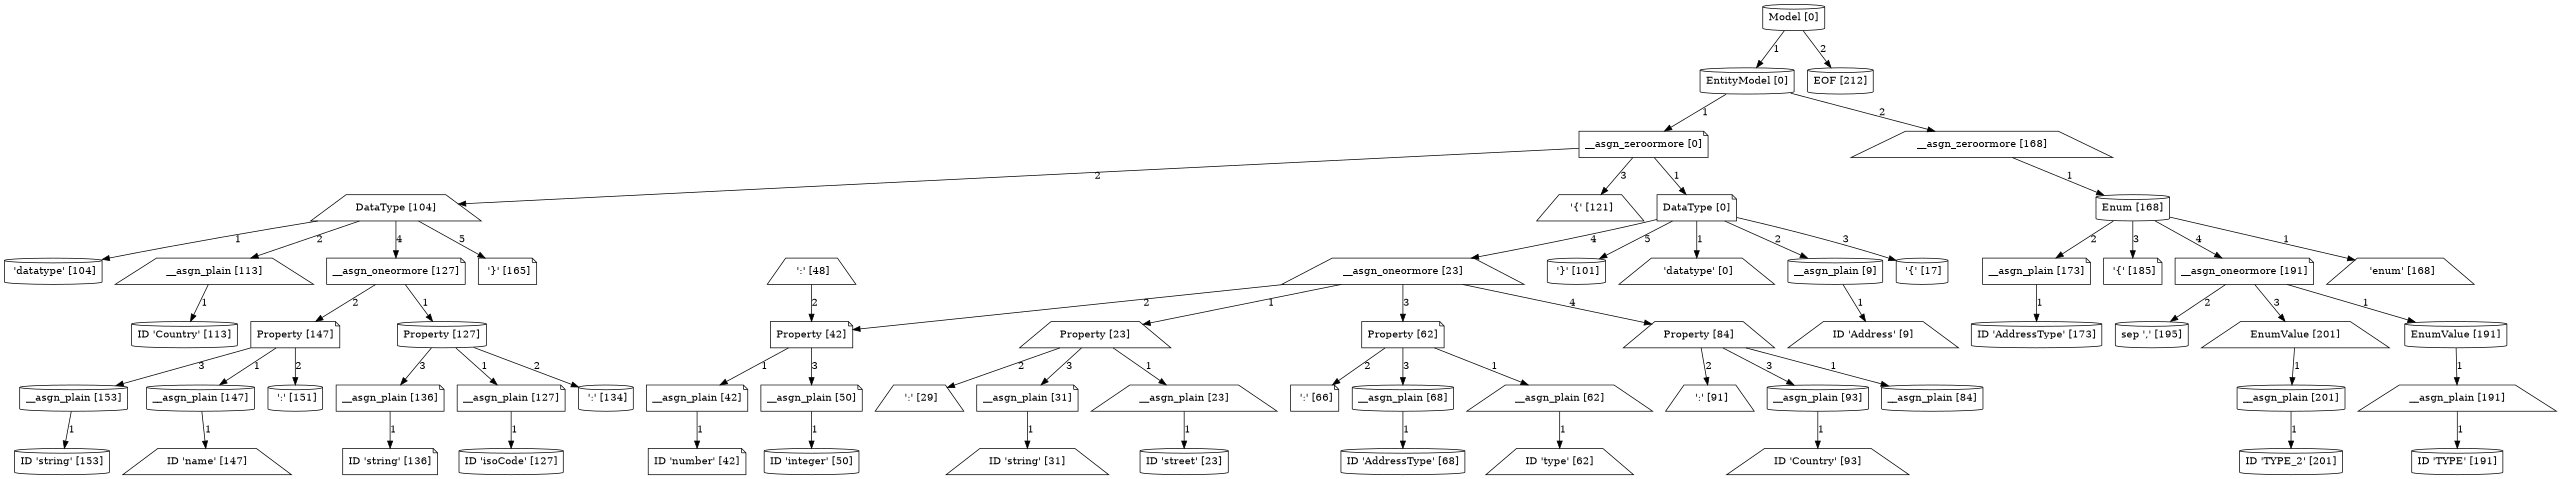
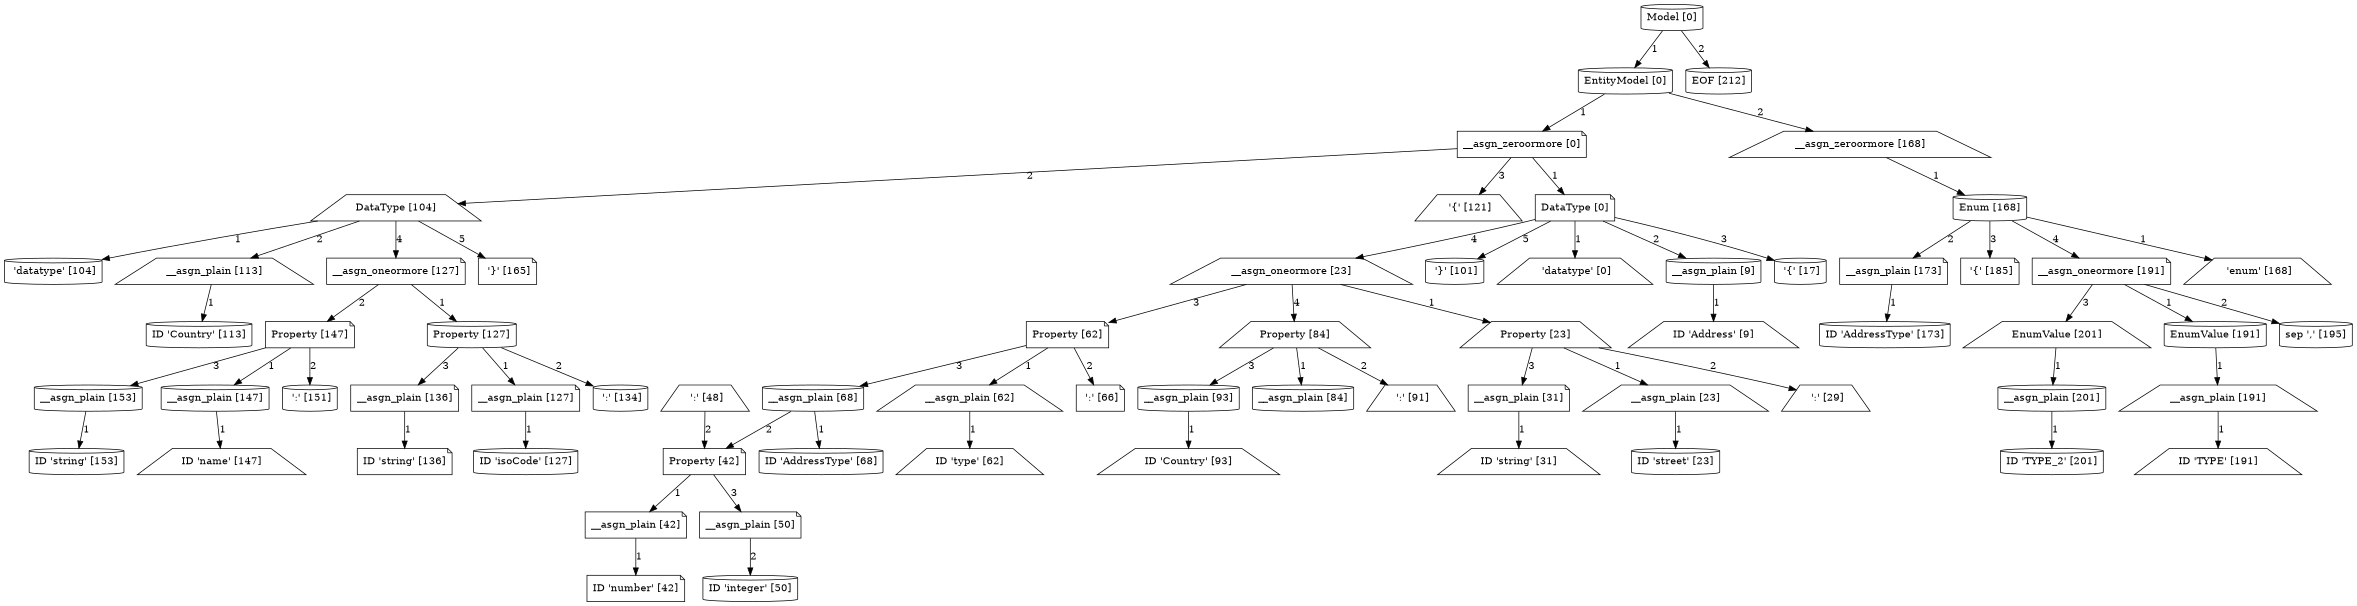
(1072, 307) -> (762, 428)
(815, 430) -> (754, 557)
(2457, 462) -> (2218, 462)
